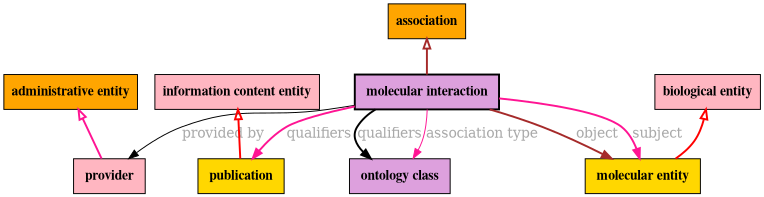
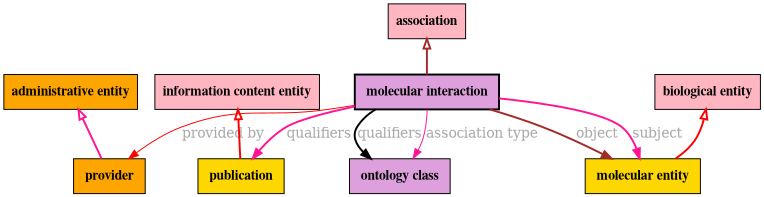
(427, 21) -> (427, 21)
(242, 114) -> (242, 114)
(109, 176) -> (109, 176)
